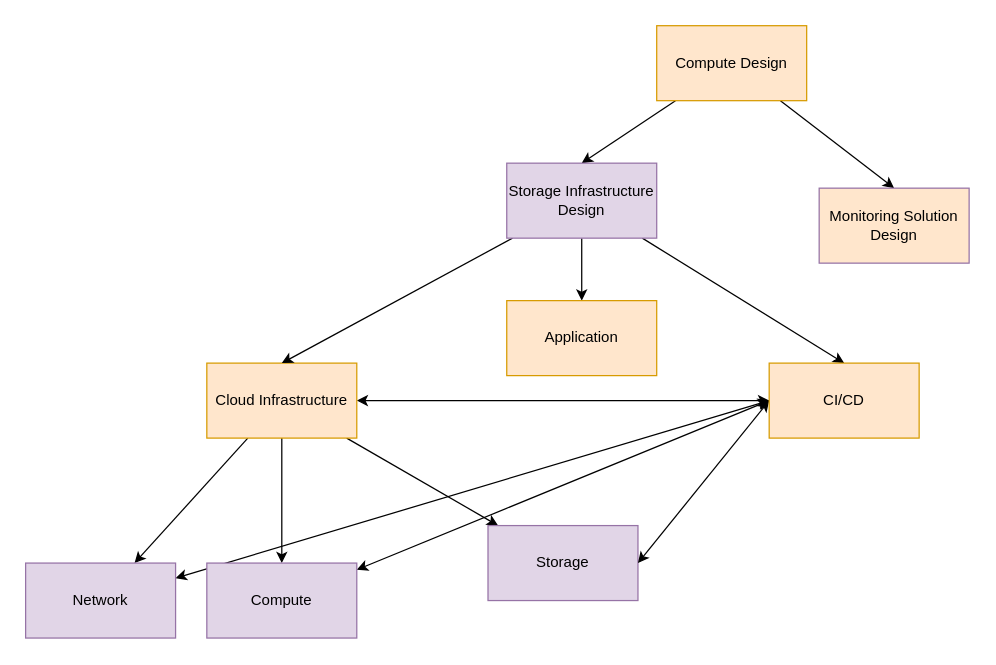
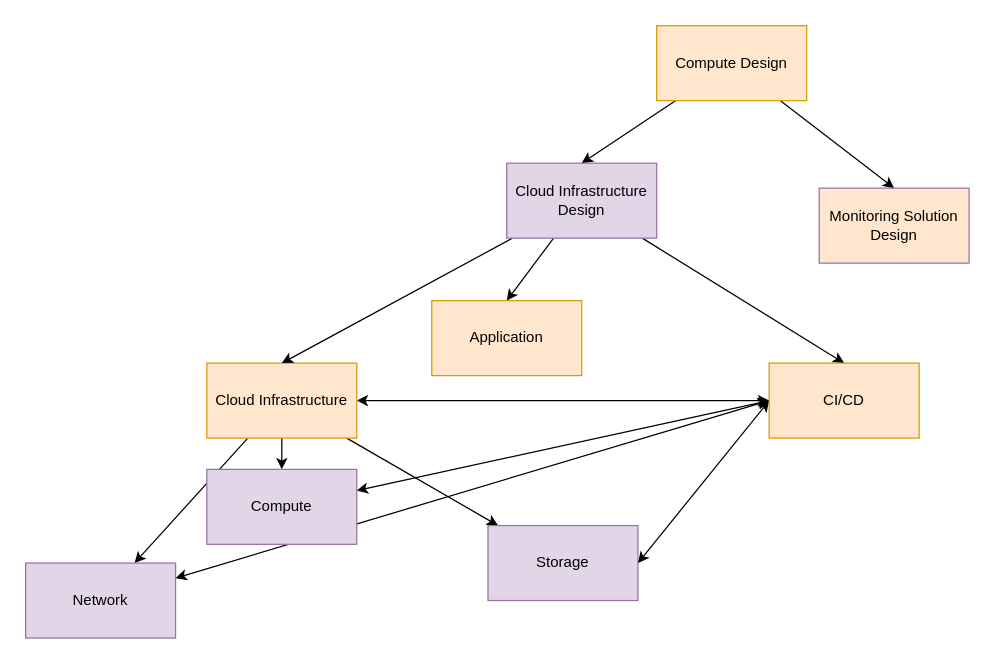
(582, 201) -> (582, 201)
(582, 338) -> (507, 338)
(282, 601) -> (282, 507)
